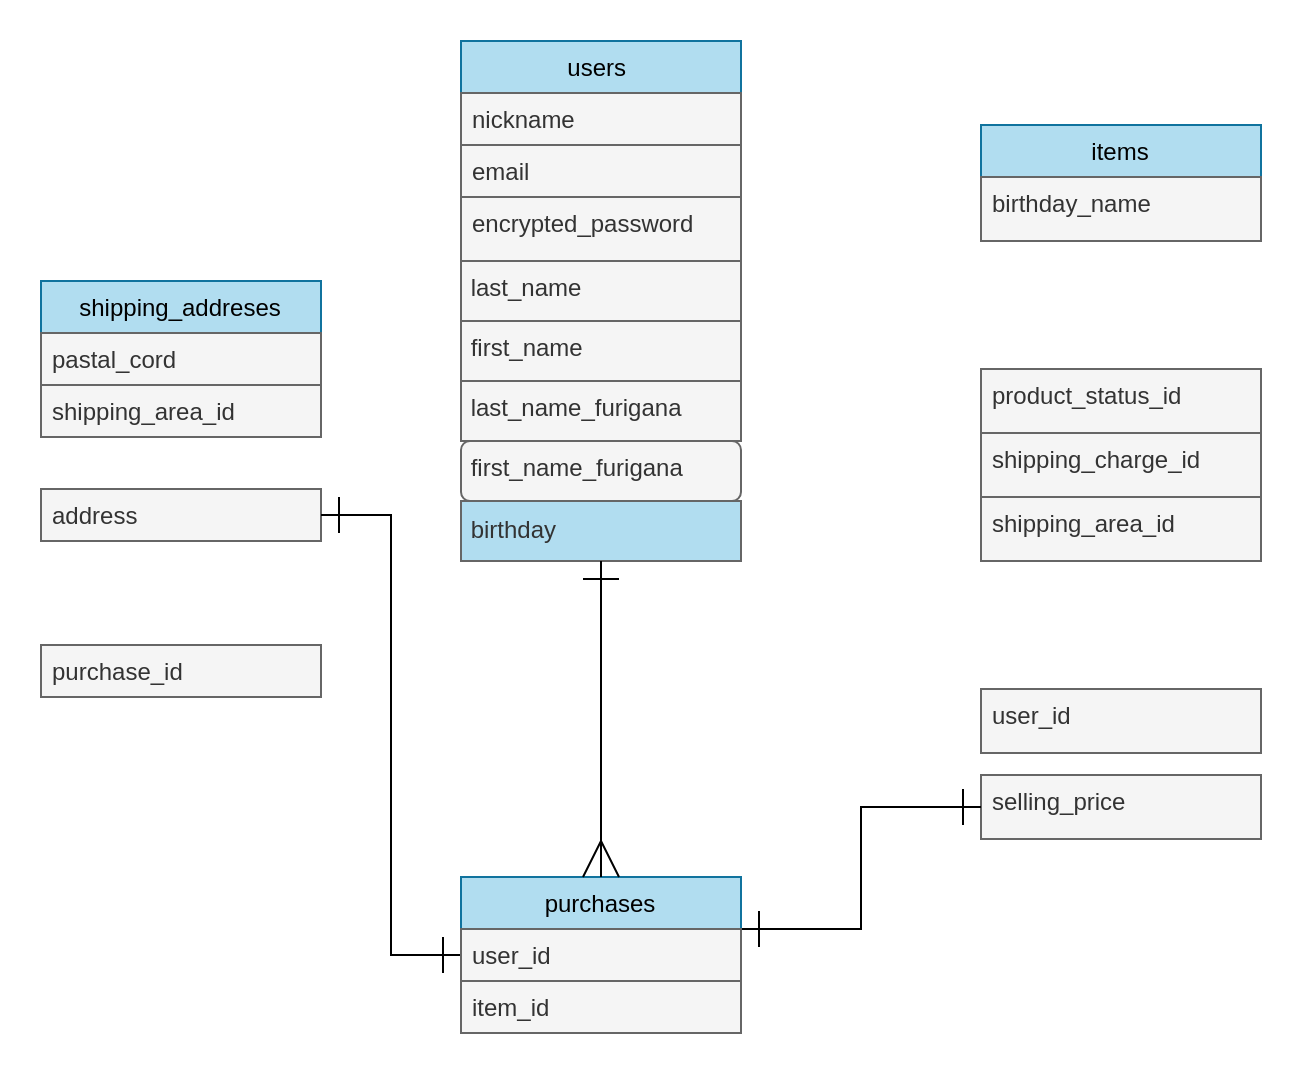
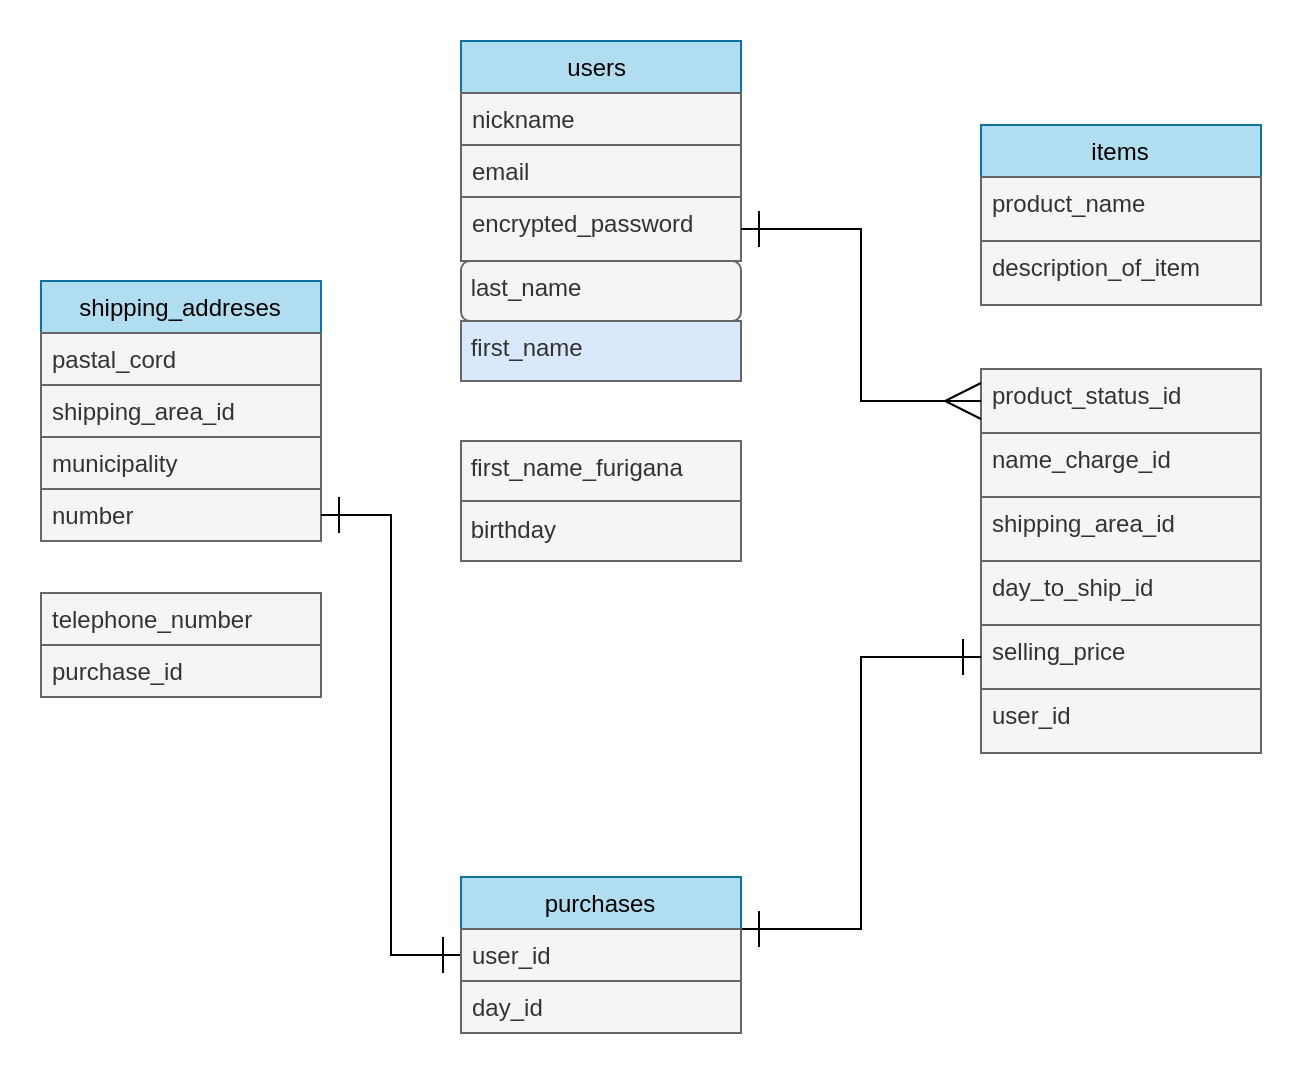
(1076, 204) -> (1073, 204)
none -> (1121, 273)
(601, 291) -> (601, 291)
none -> (861, 316)
(601, 351) -> (601, 351)
(601, 411) -> none
(1104, 460) -> (1083, 460)
none -> (181, 463)
(601, 471) -> (601, 471)
(99, 516) -> (92, 516)
(601, 531) -> (601, 531)
none -> (1121, 593)
none -> (181, 619)
(601, 719) -> none
(1121, 807) -> (1121, 657)
(513, 1008) -> (509, 1008)
